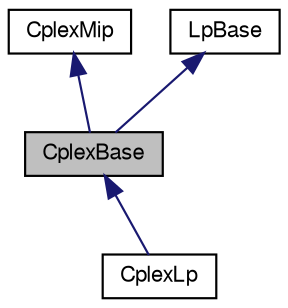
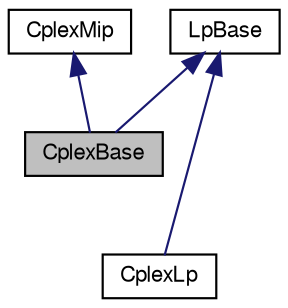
(132, 225) -> (189, 165)
